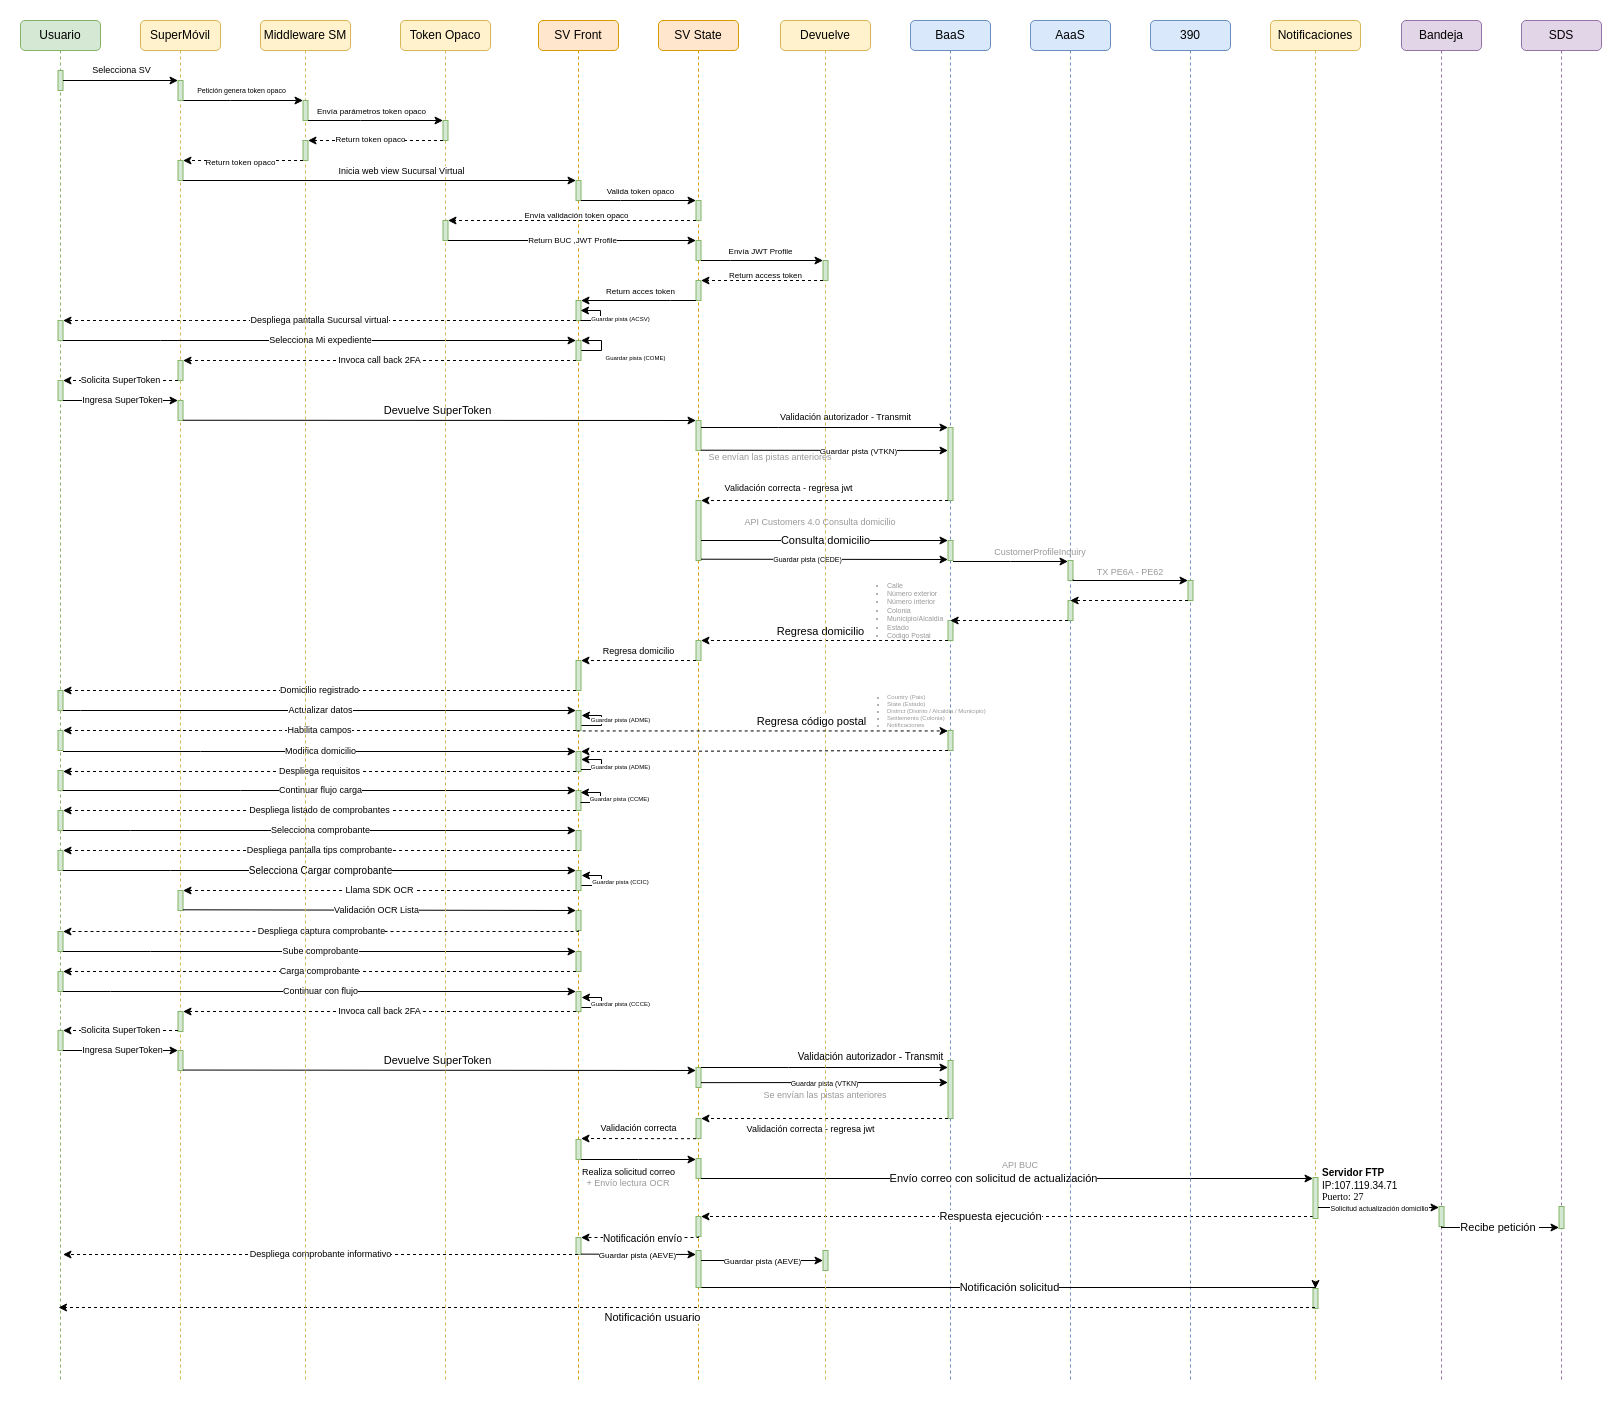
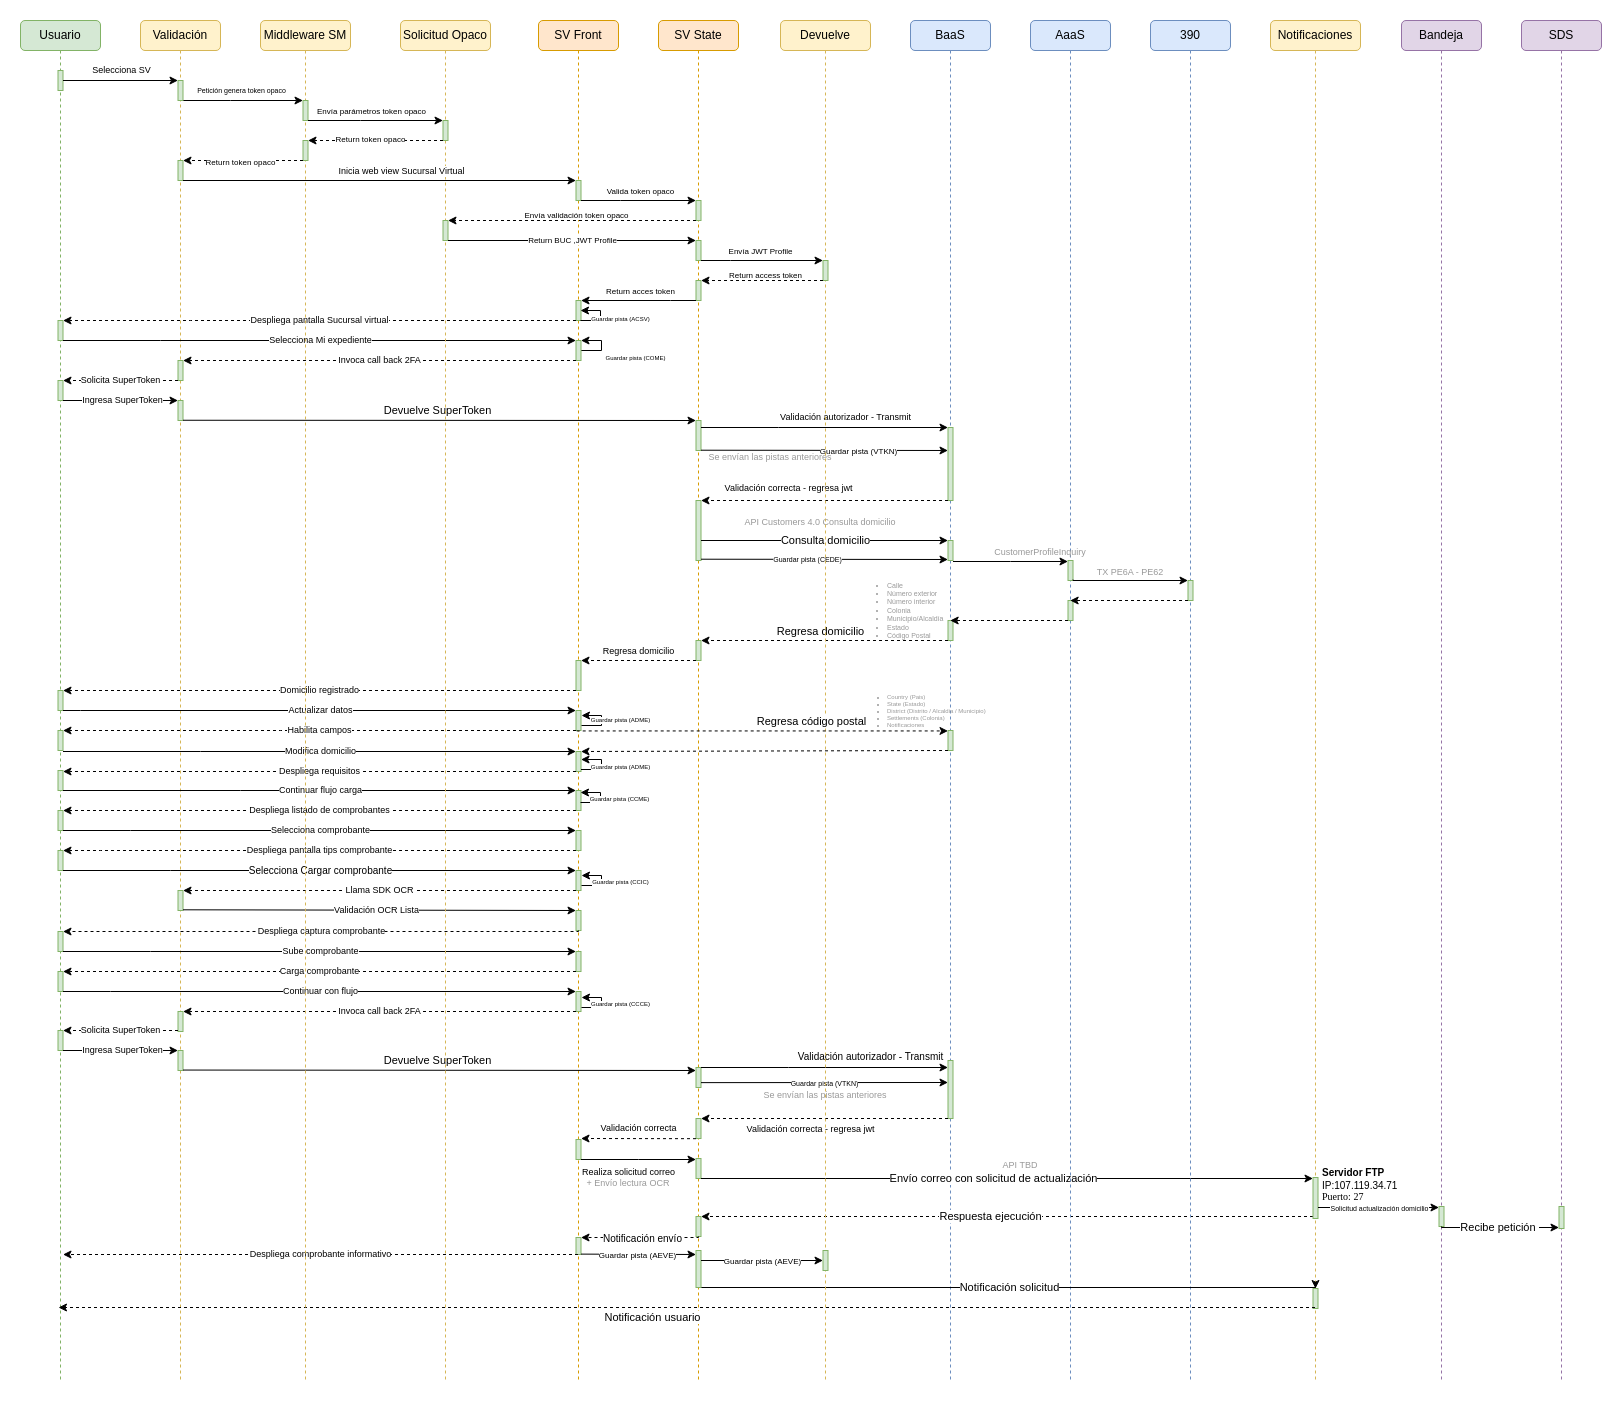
(181, 36) -> (181, 36)
(446, 36) -> (446, 36)
(1021, 1166) -> (1021, 1166)
